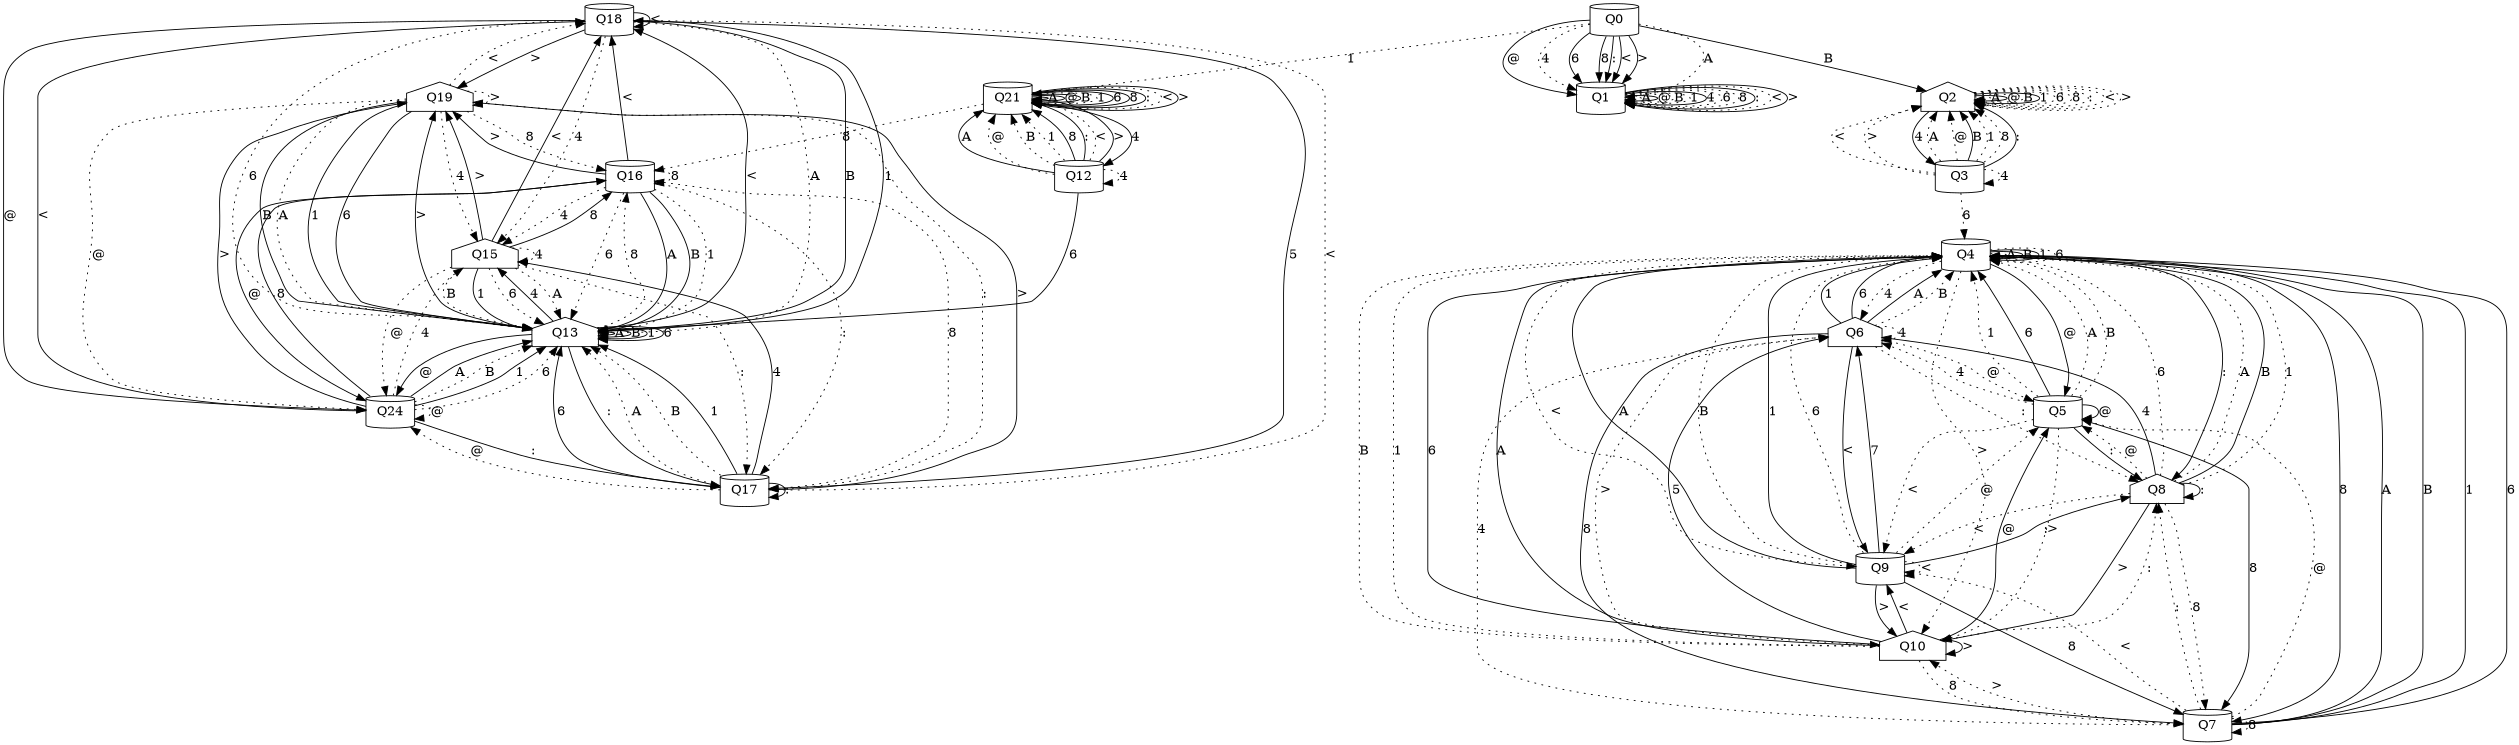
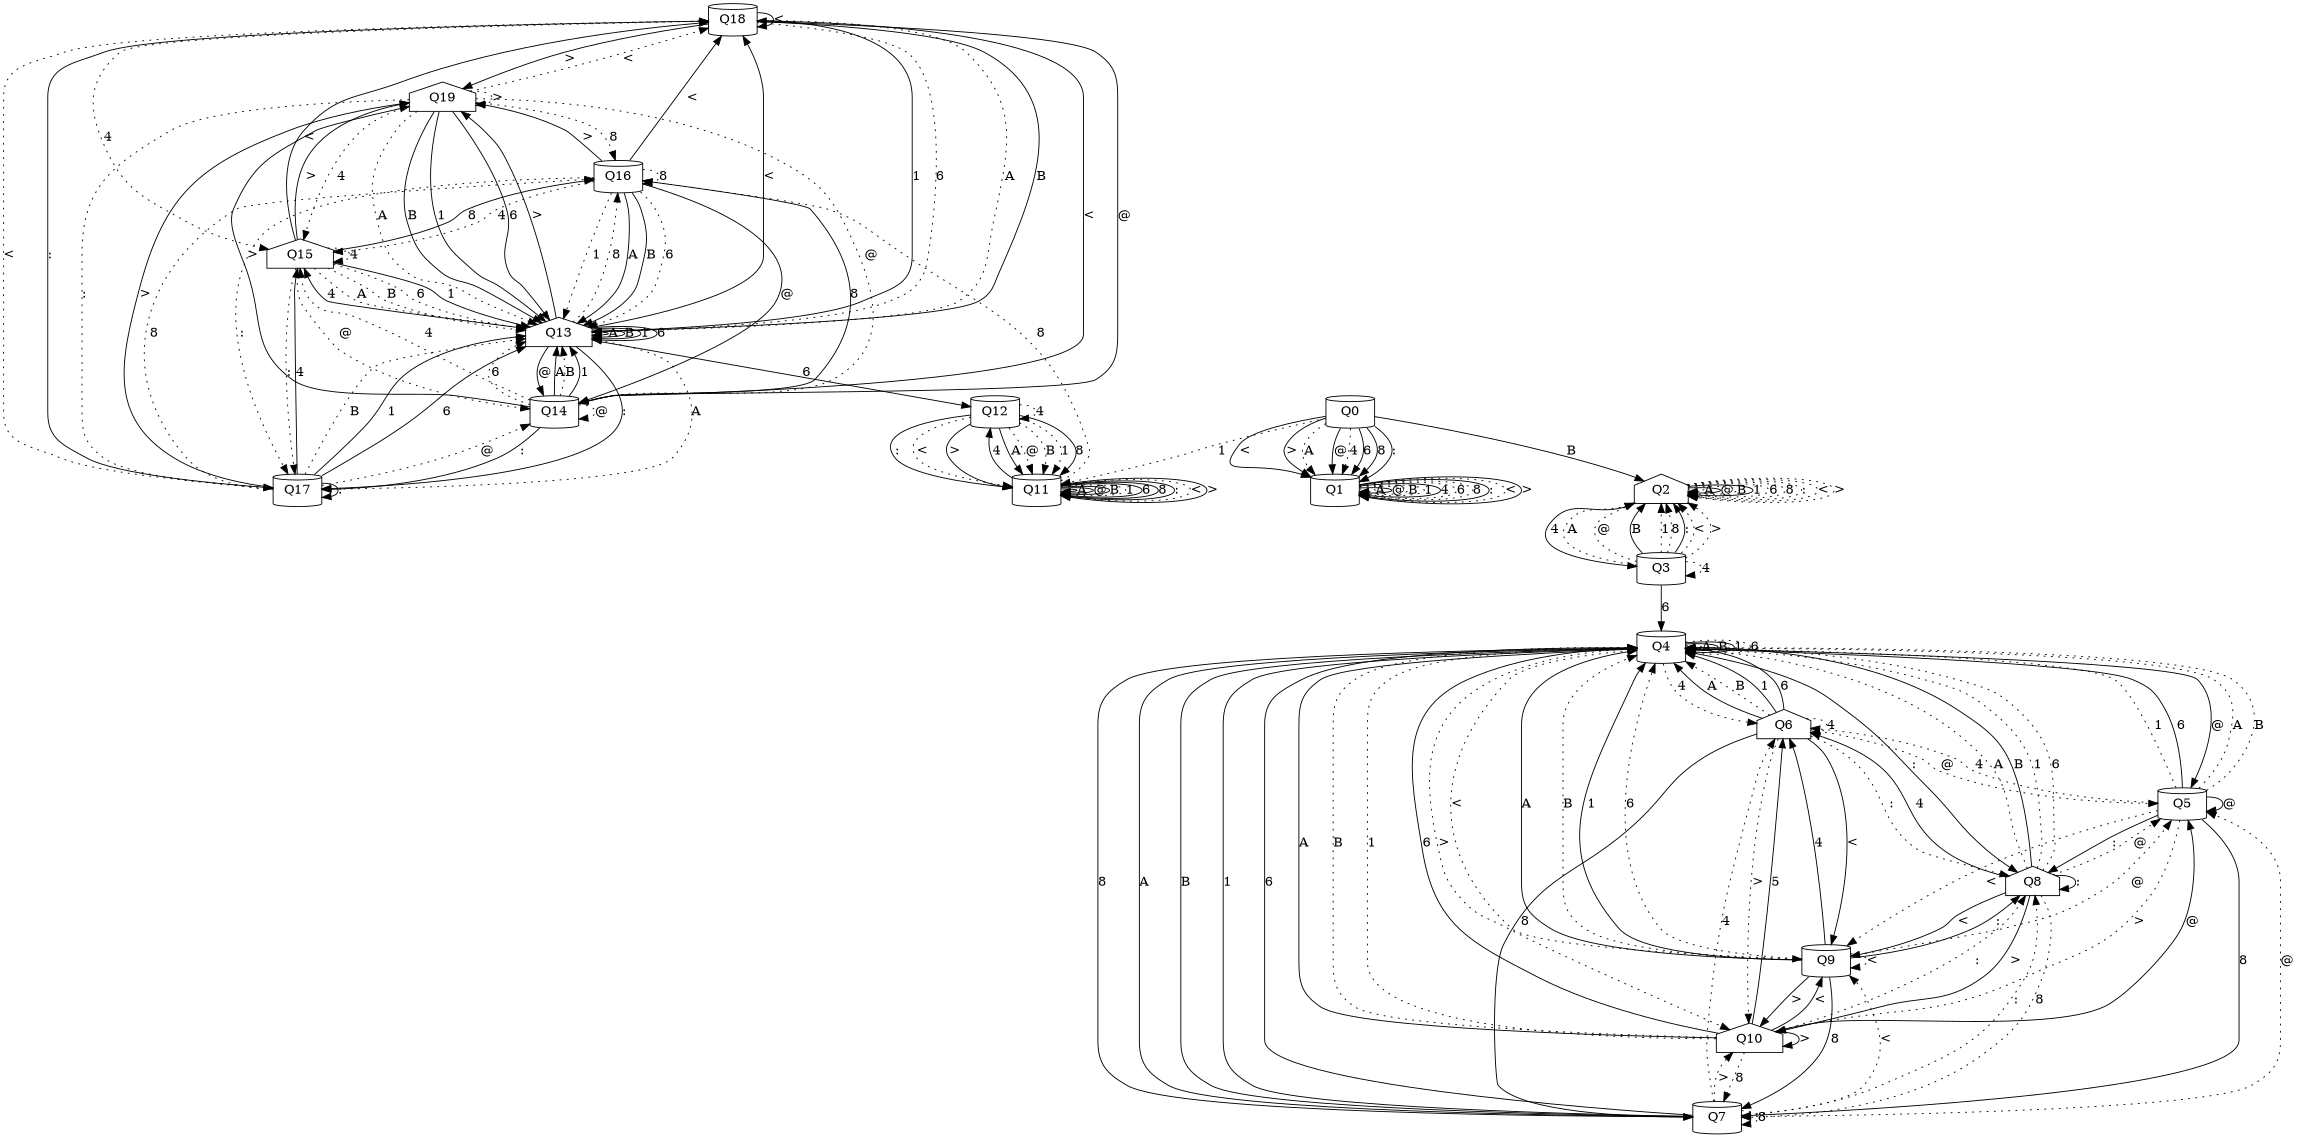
(1008, 98) -> (1037, 490)
(1962, 211) -> (1661, 603)
(1293, 255) -> (50, 255)
(880, 314) -> (777, 373)
(390, 412) -> (554, 412)
(1875, 451) -> (1819, 843)
(2018, 511) -> (1936, 931)
